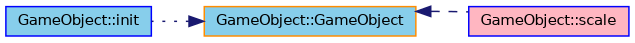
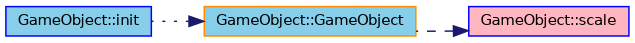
(450, 12) -> (435, 31)
